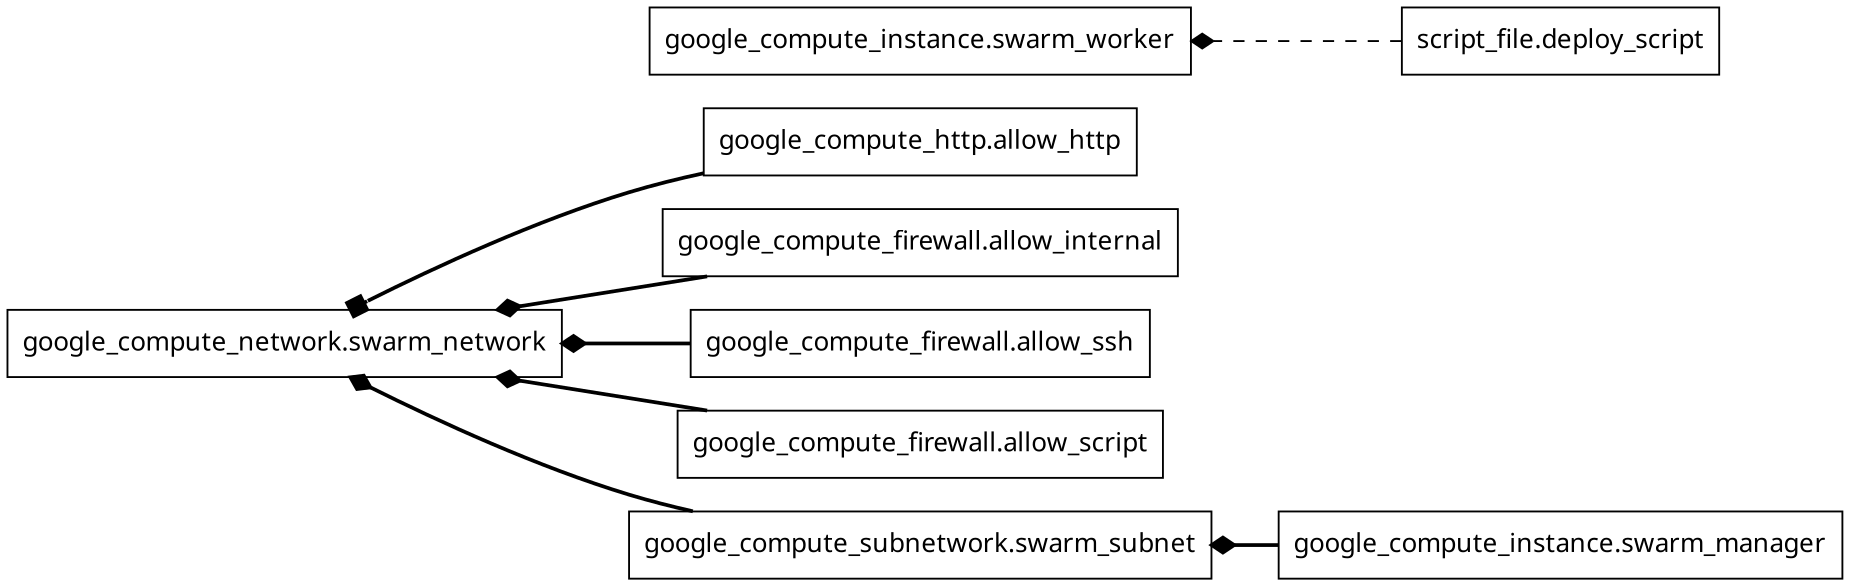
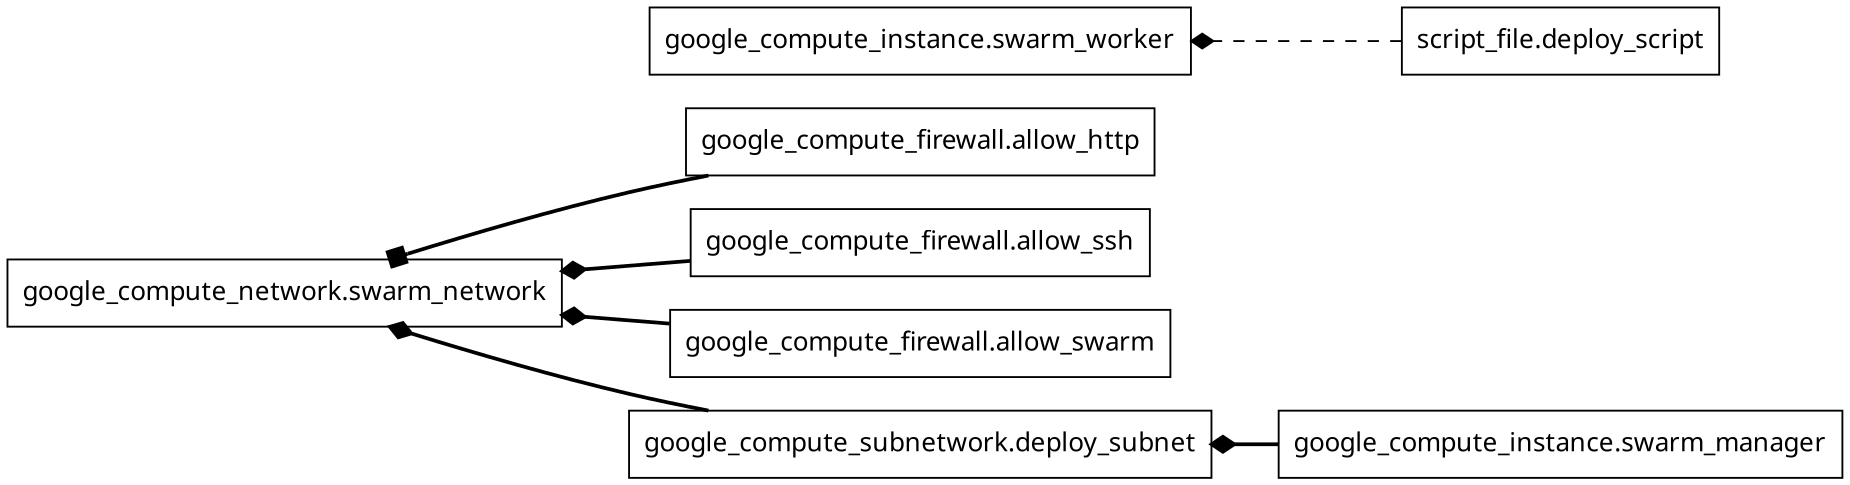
(920, 142) -> (920, 142)
(920, 243) -> none
(920, 444) -> (920, 343)
(920, 545) -> (920, 444)
